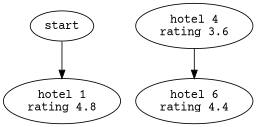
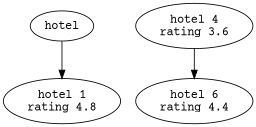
(62, 26) -> (62, 26)
